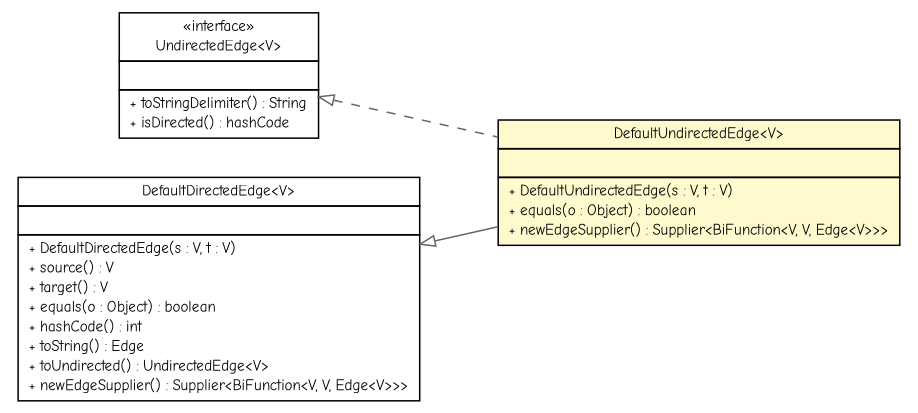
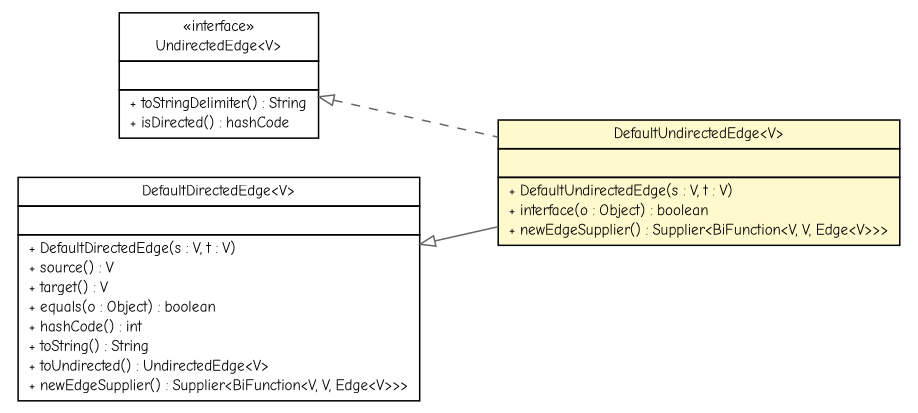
(602, 211) -> (609, 211)
(87, 346) -> (89, 346)
